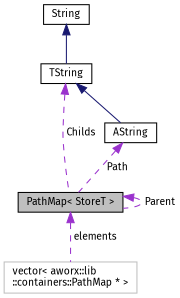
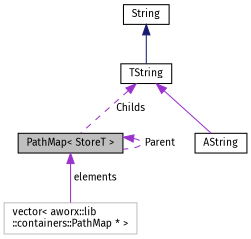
(102, 107) -> (188, 112)
(97, 172) -> none
(71, 242) -> (71, 183)
